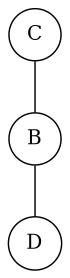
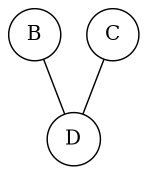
(35, 87) -> (93, 87)
